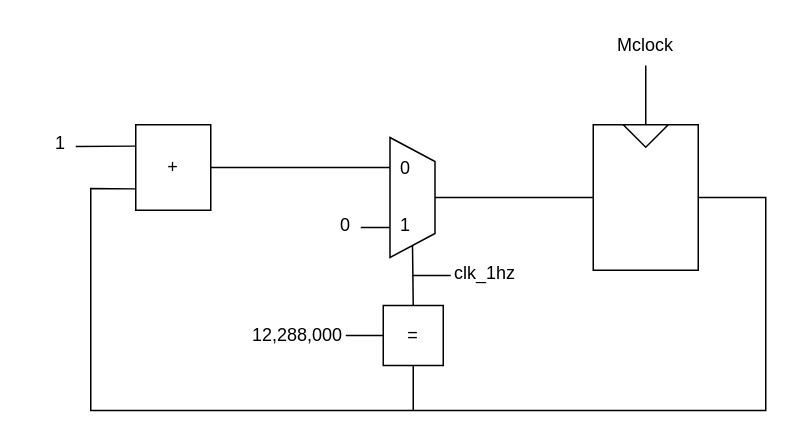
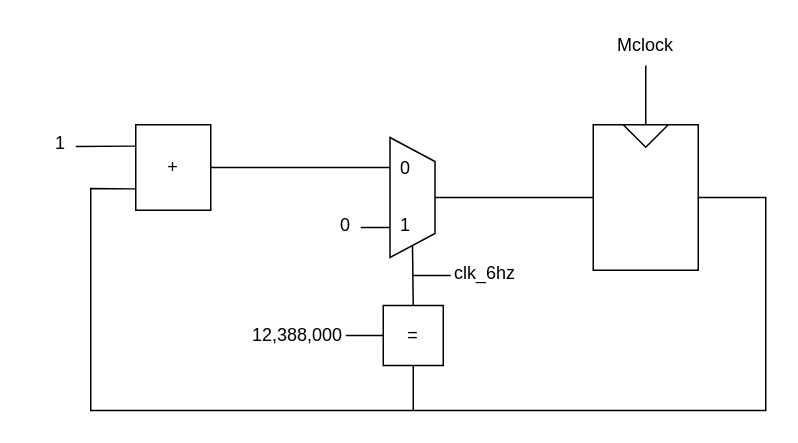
(485, 274) -> (485, 274)
(298, 335) -> (298, 335)
